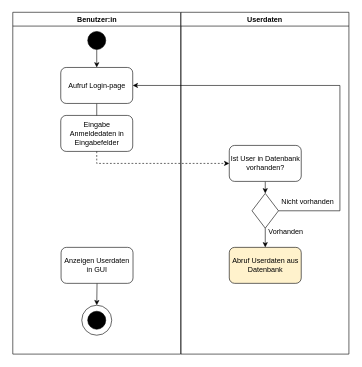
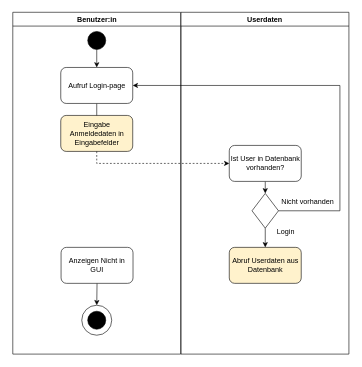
(97, 134) -> (97, 134)
(286, 233) -> (286, 233)
(97, 266) -> (97, 266)
